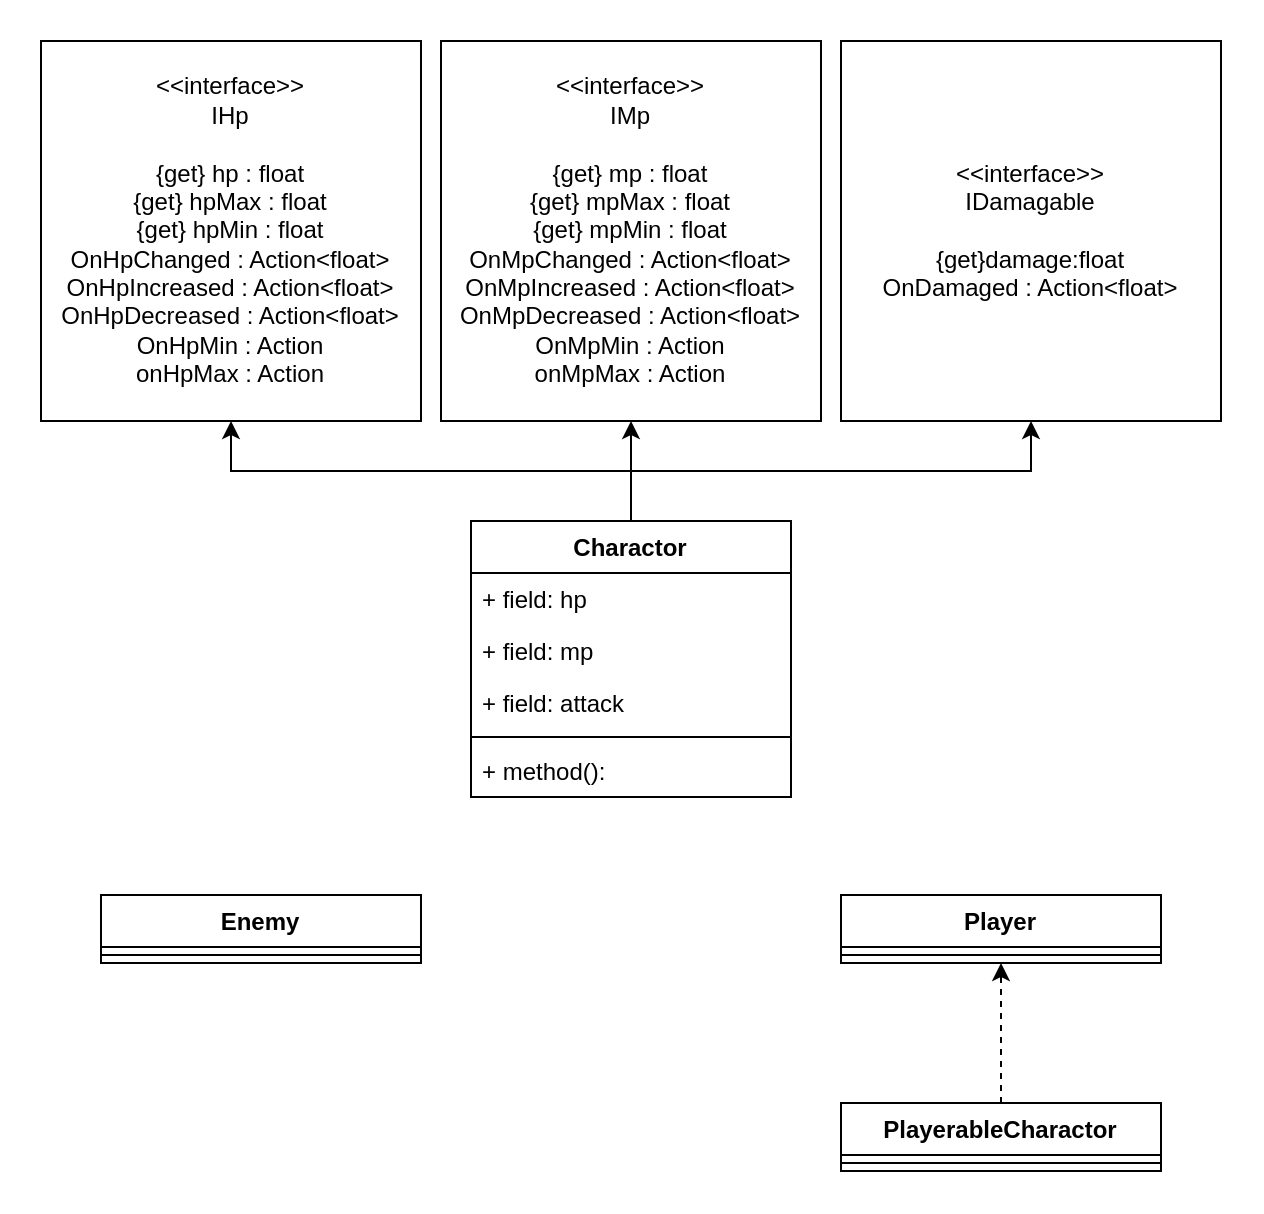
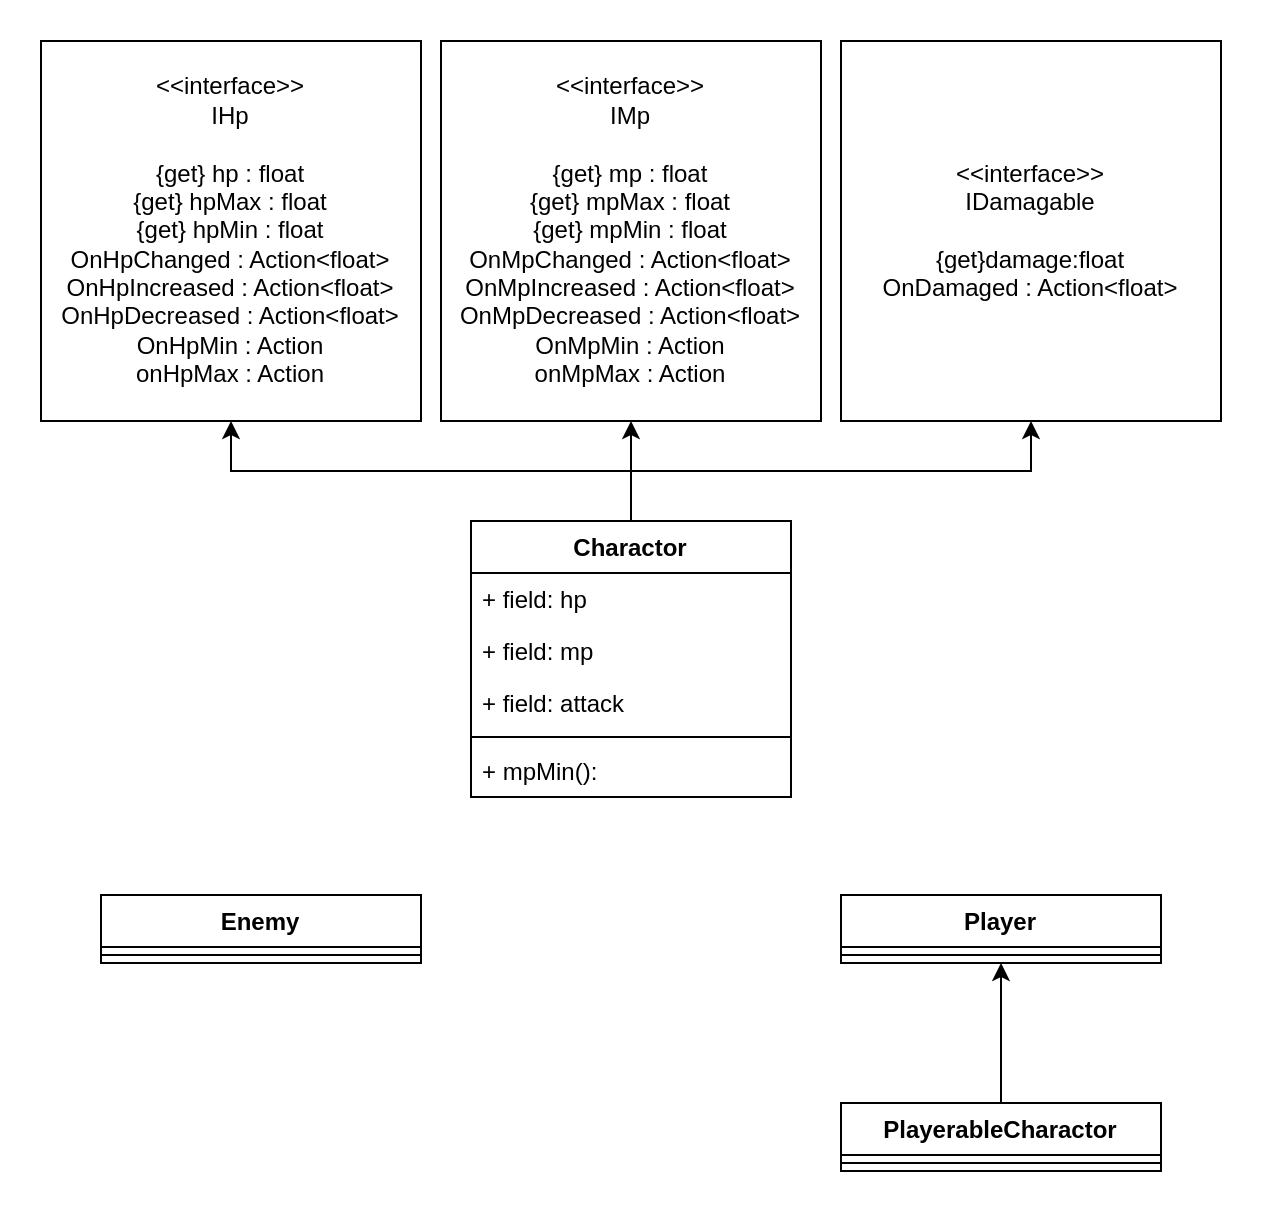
(551, 773) -> (541, 773)
(1001, 1041) -> (1001, 1041)
